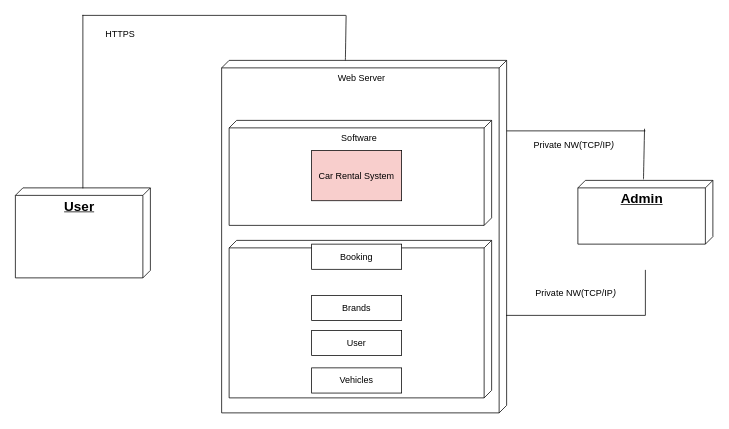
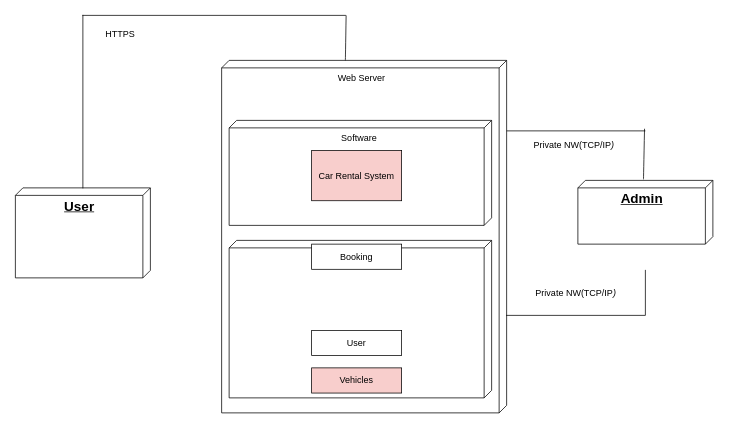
(357, 308) -> none
(357, 380) -> (357, 380)
